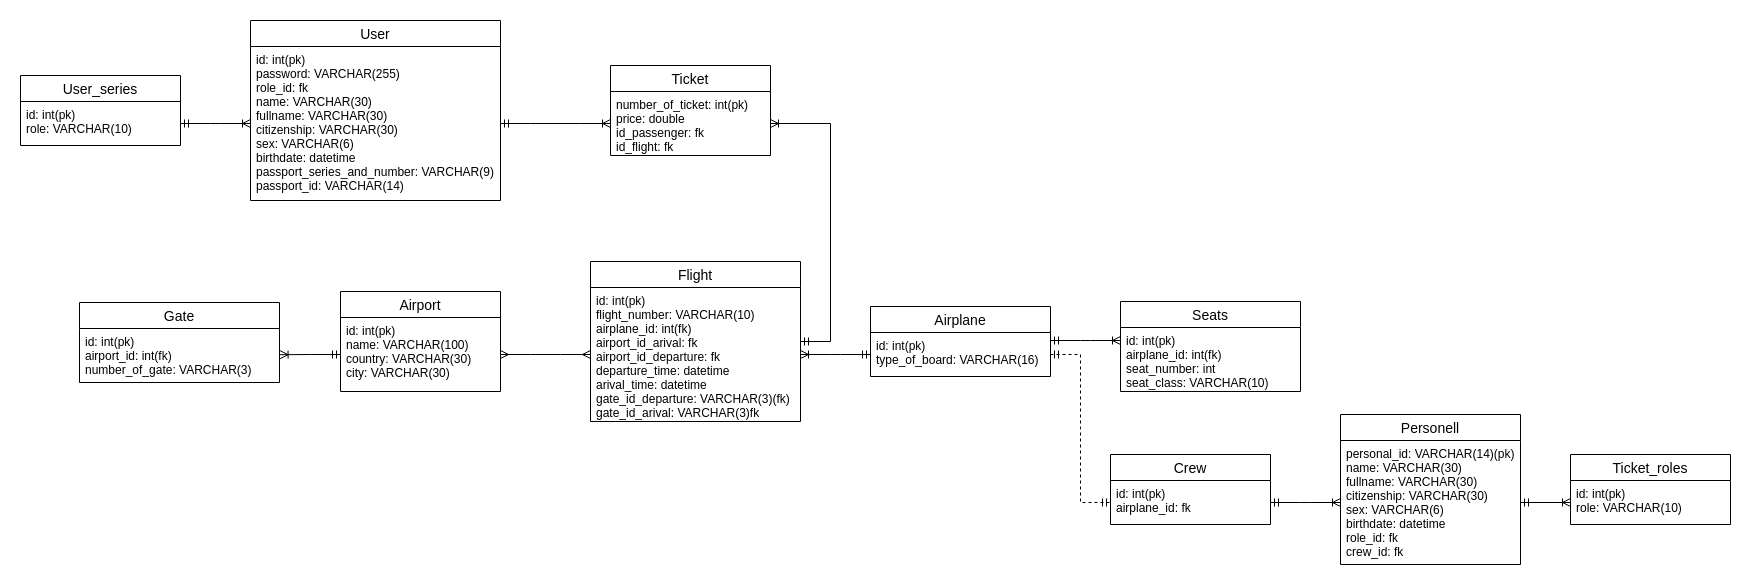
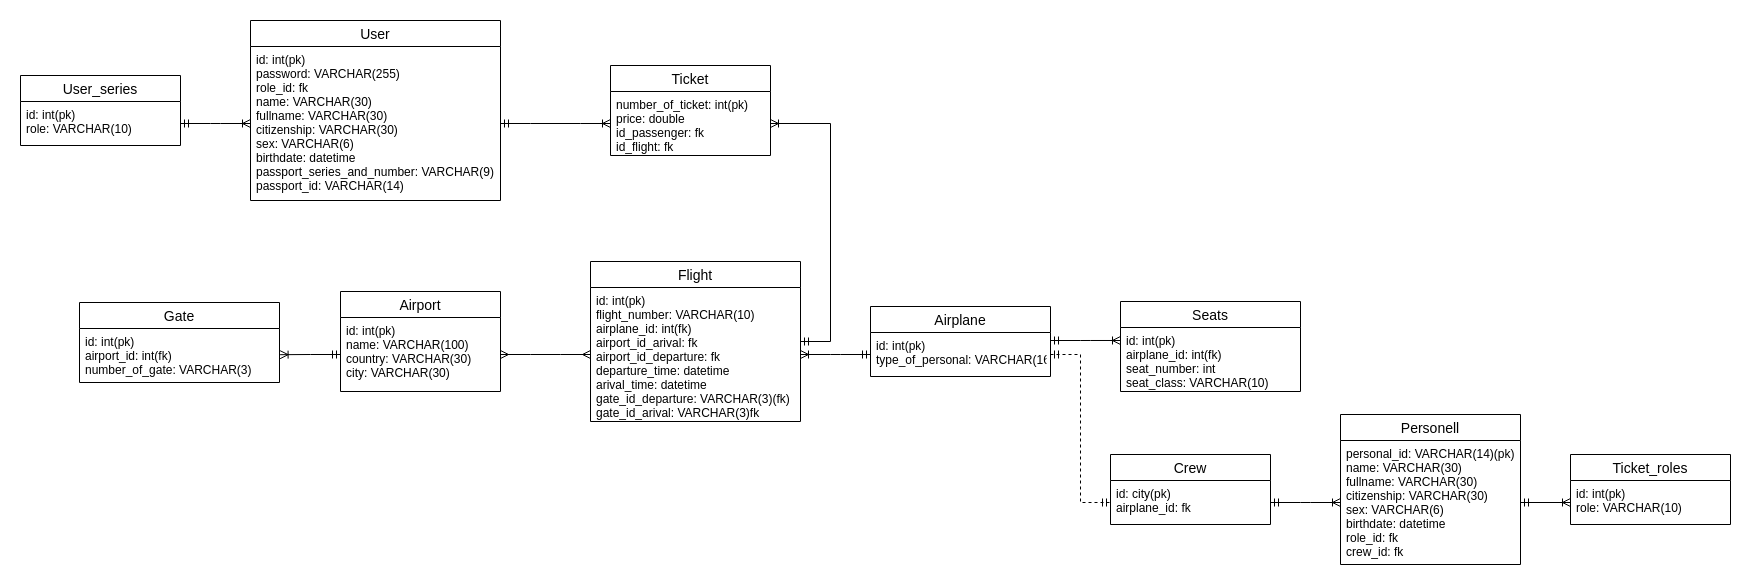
(907, 346) -> (907, 346)
(1147, 494) -> (1150, 494)
